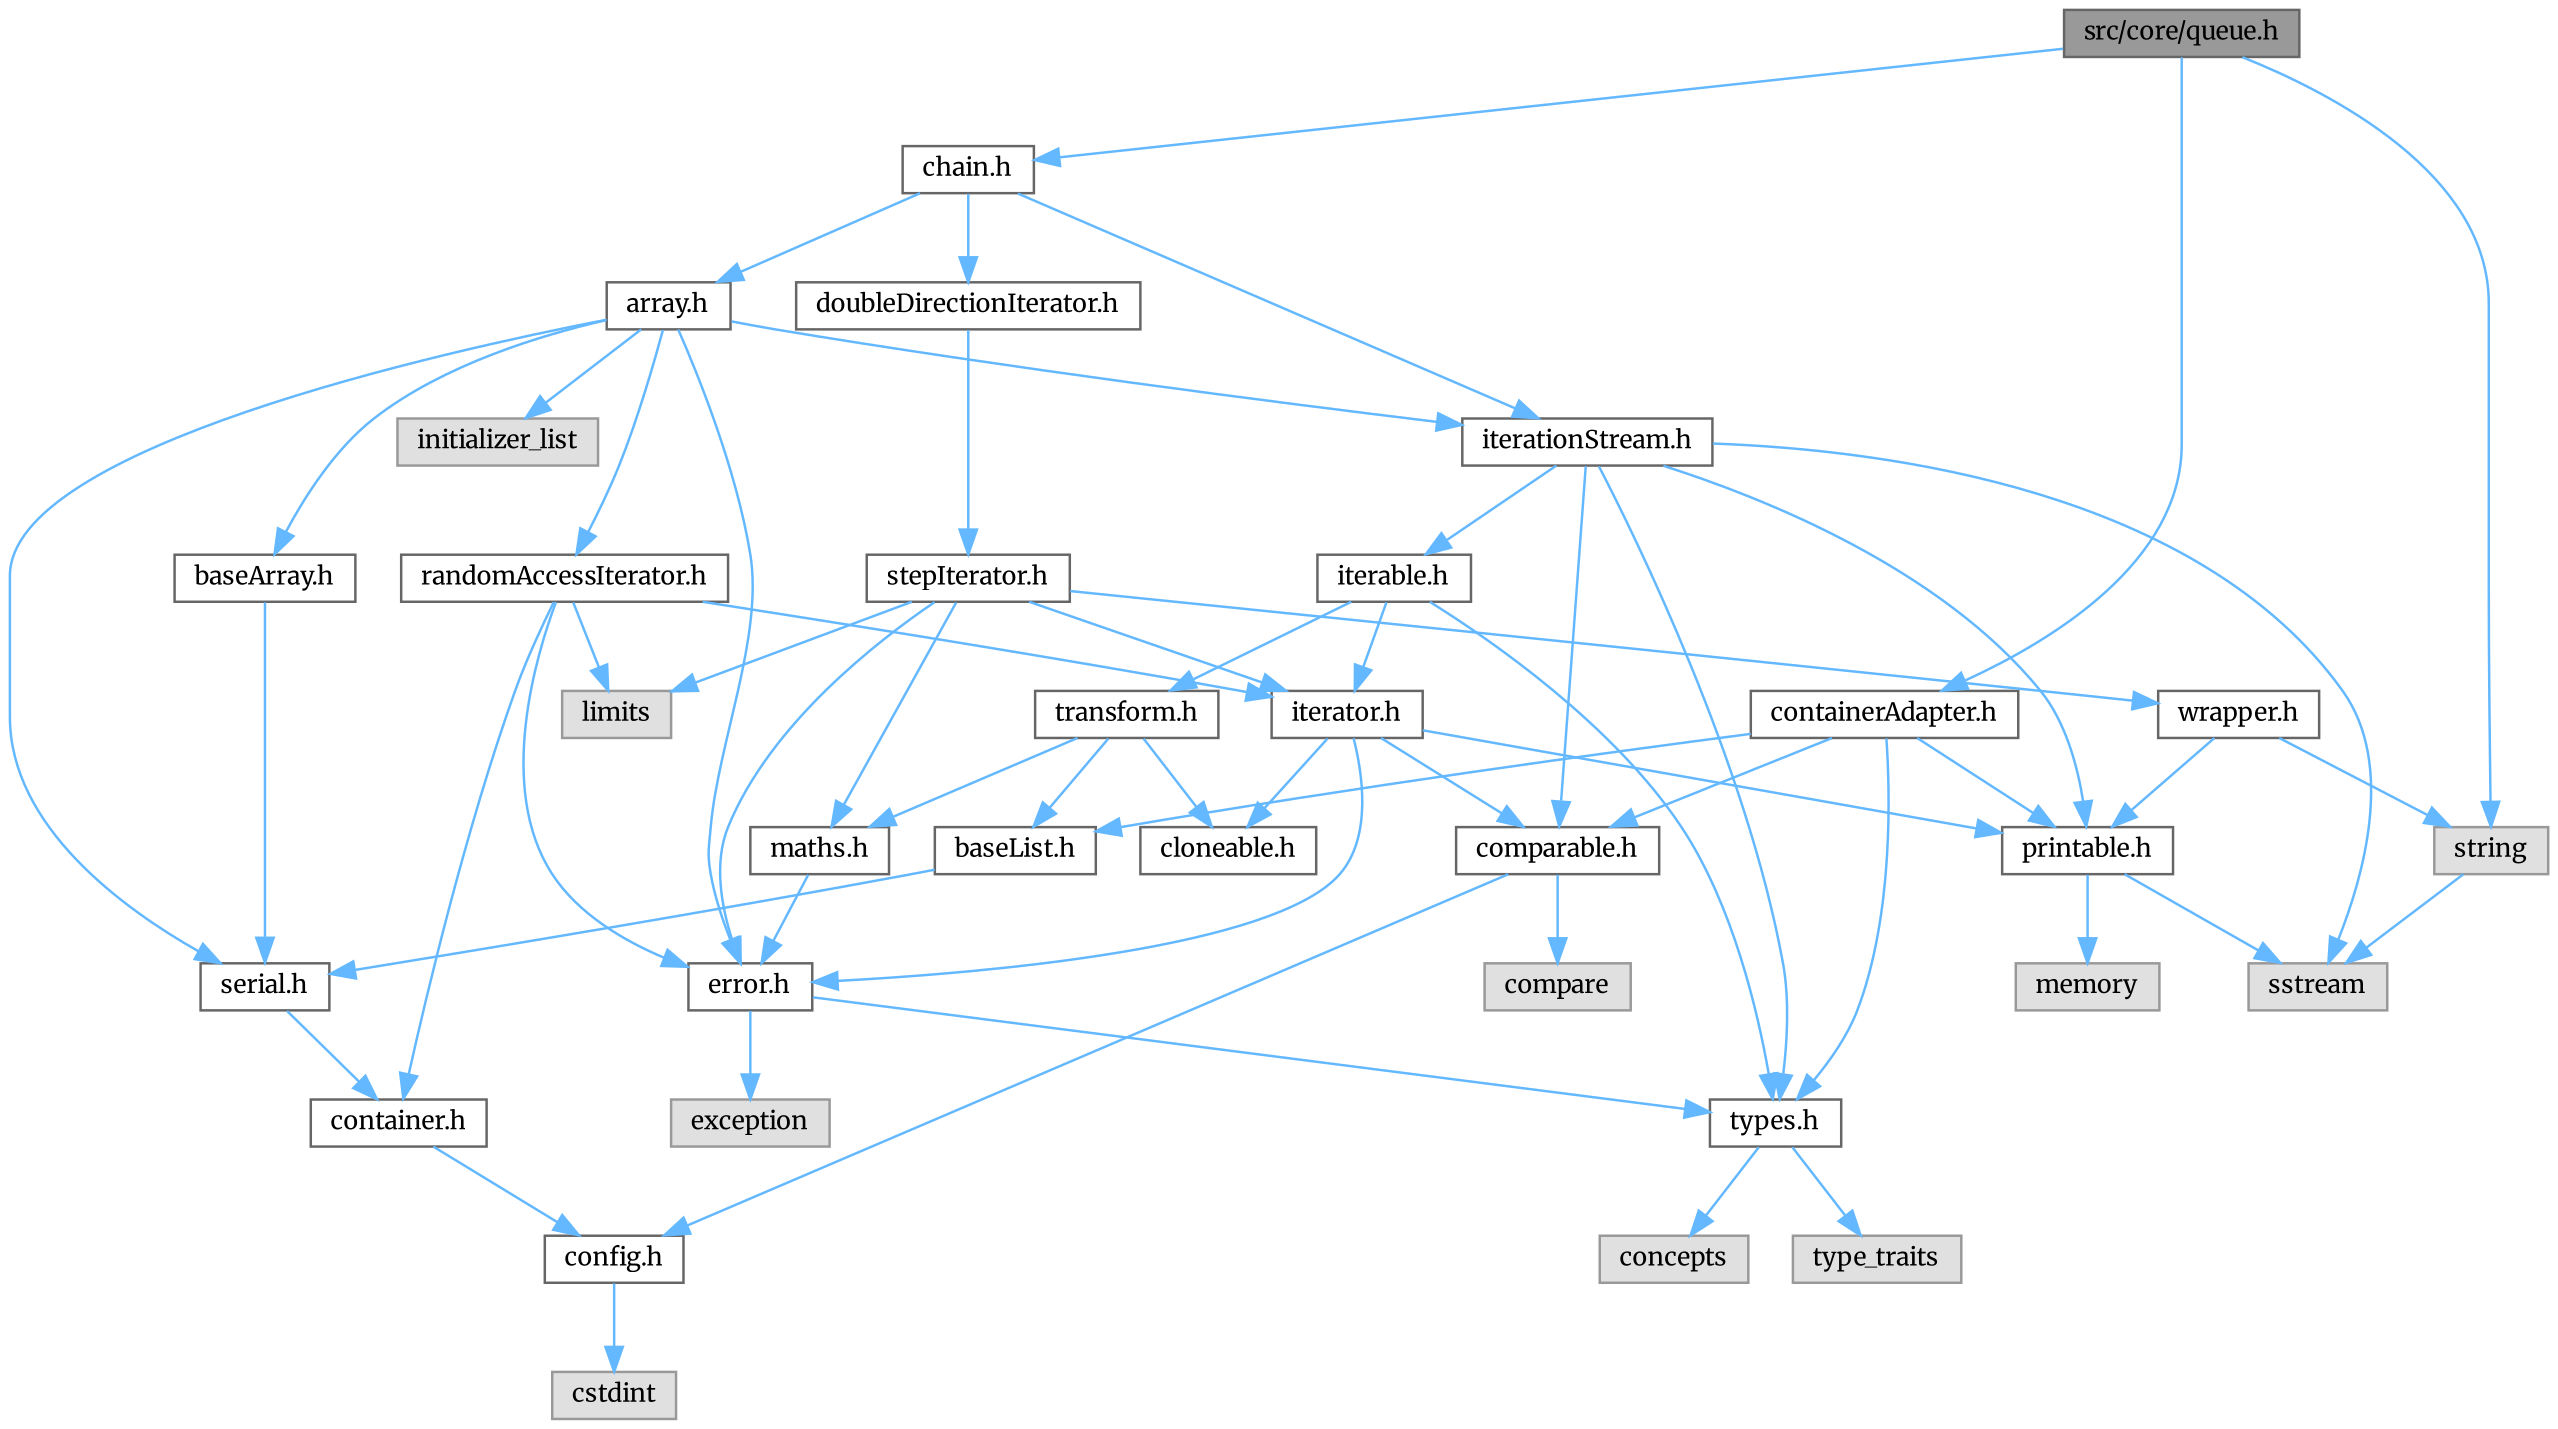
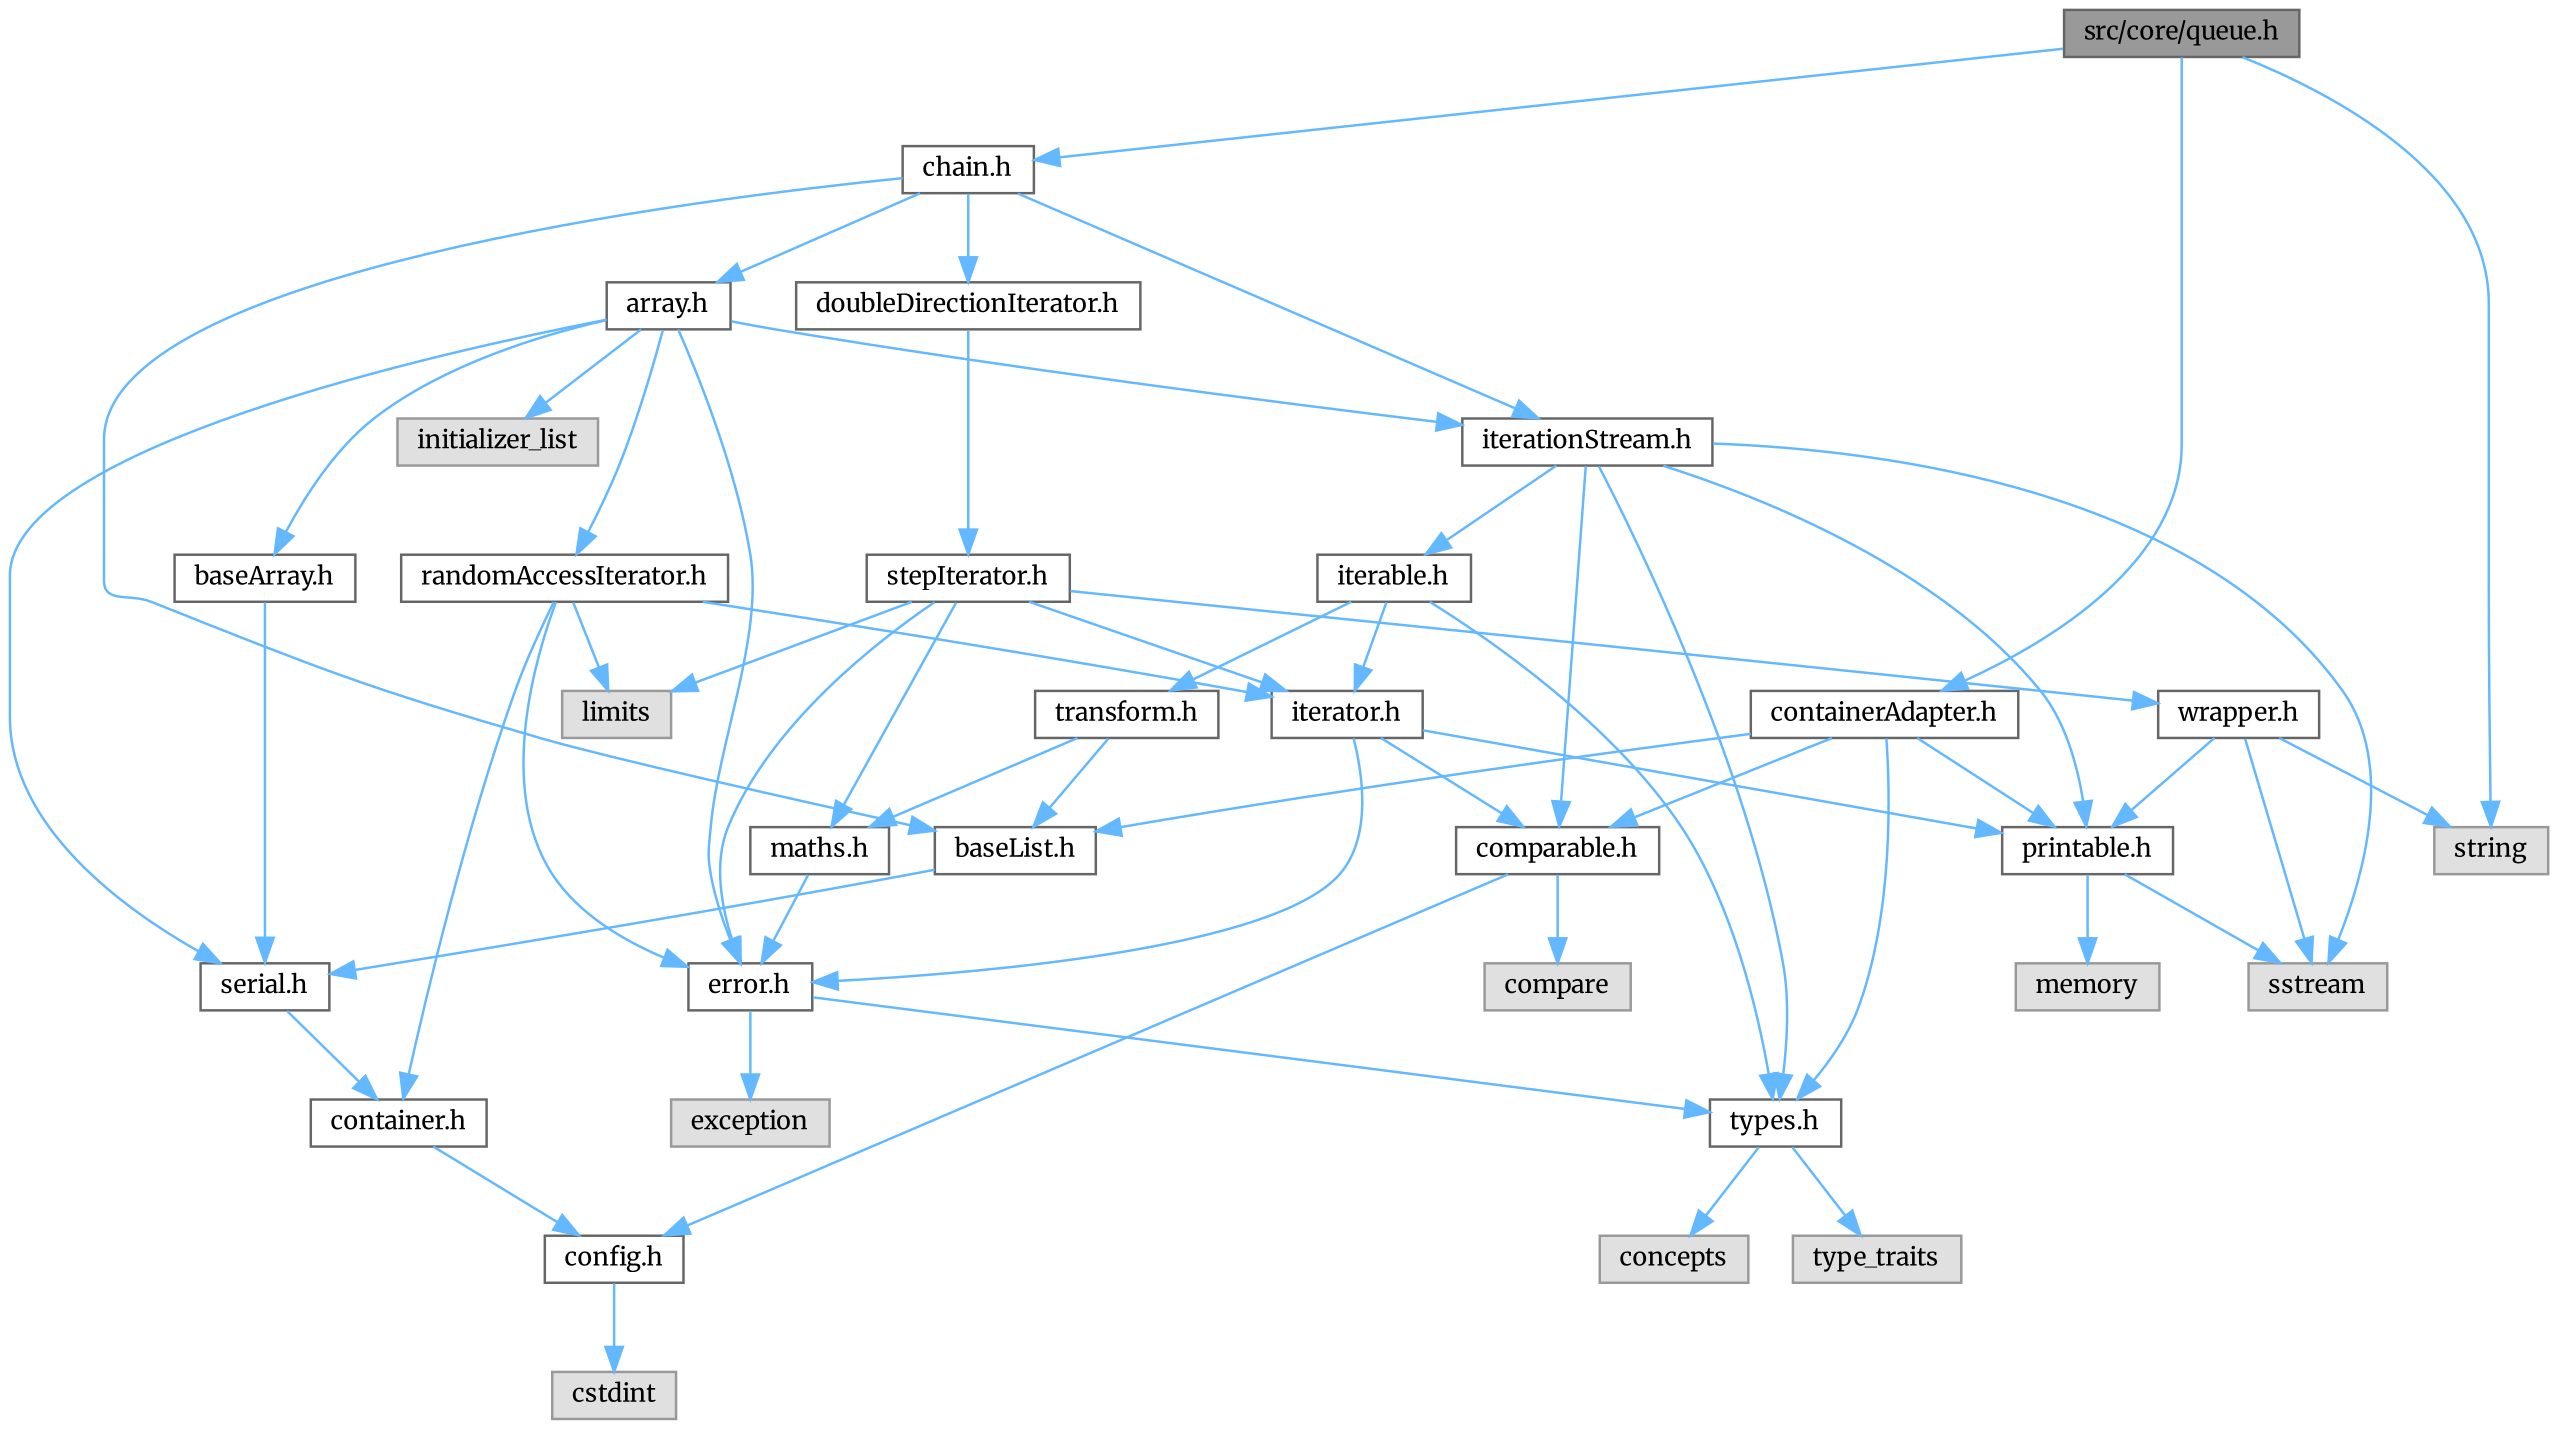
none -> (104, 499)
(1228, 851) -> none
(2415, 911) -> (2275, 839)
